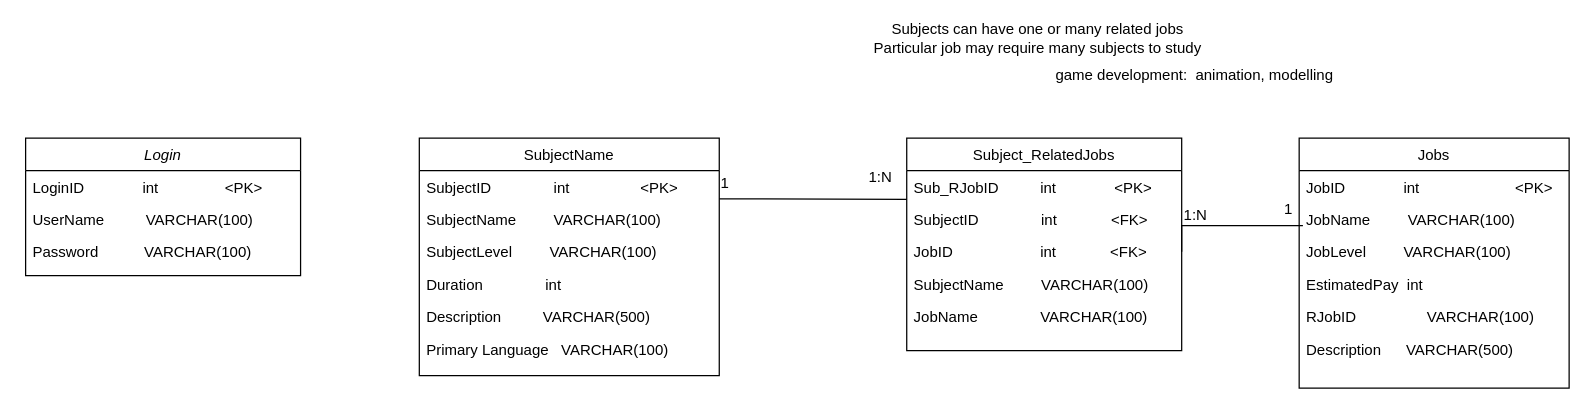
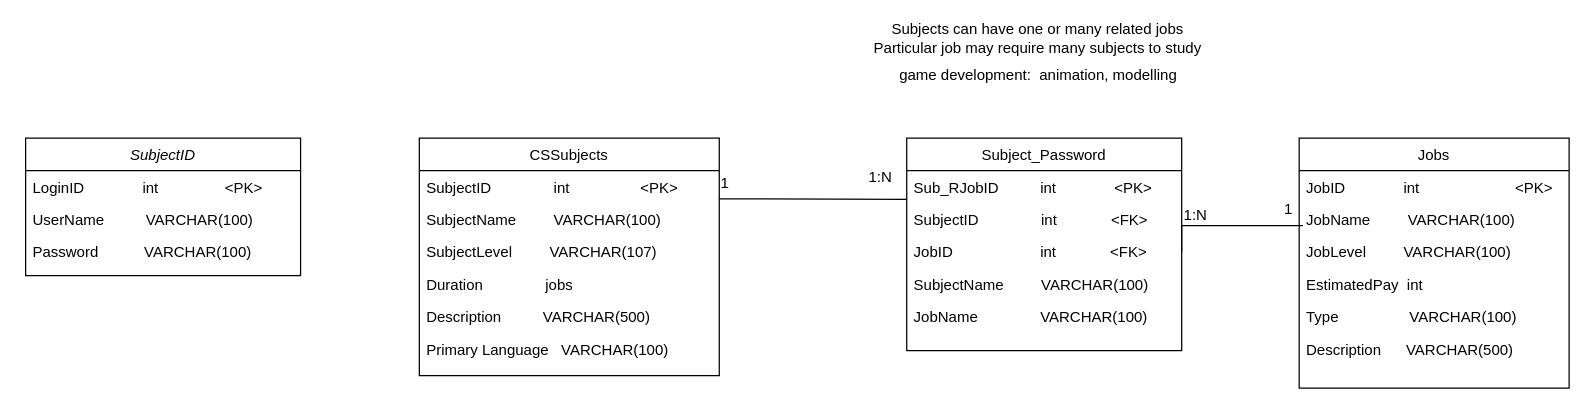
(1194, 76) -> (1038, 76)
(163, 155) -> (163, 155)
(569, 155) -> (569, 155)
(1044, 155) -> (1044, 155)
(555, 253) -> (555, 253)
(518, 285) -> (524, 285)
(1438, 318) -> (1429, 318)
